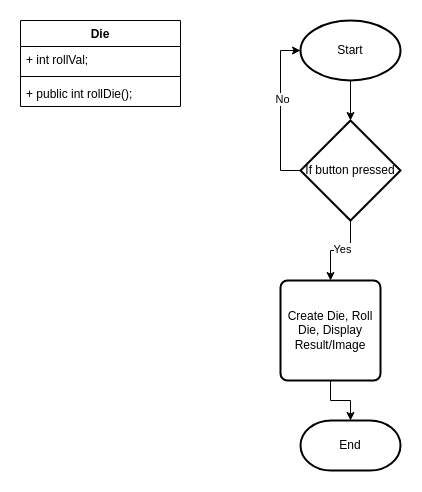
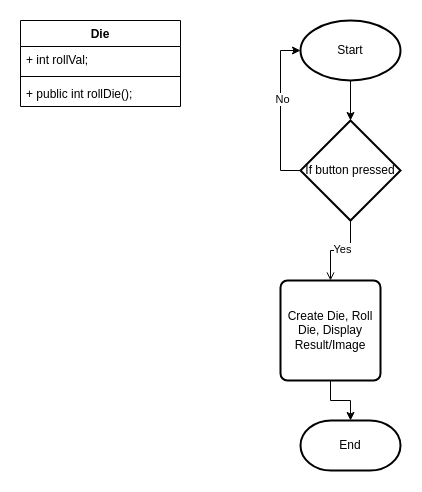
(331, 272) -> (331, 274)
